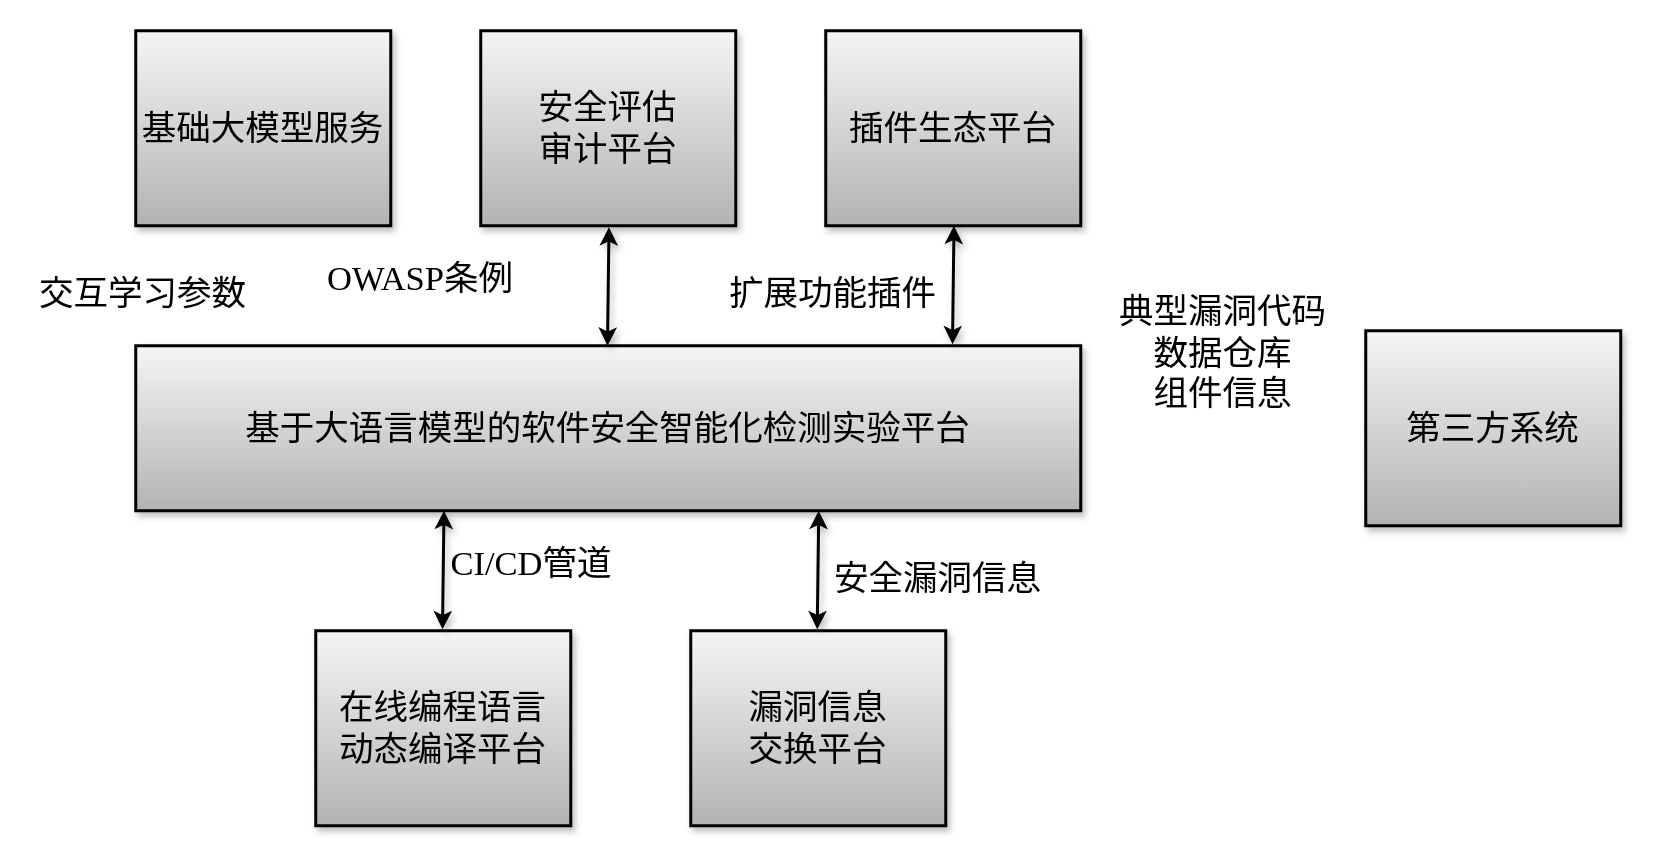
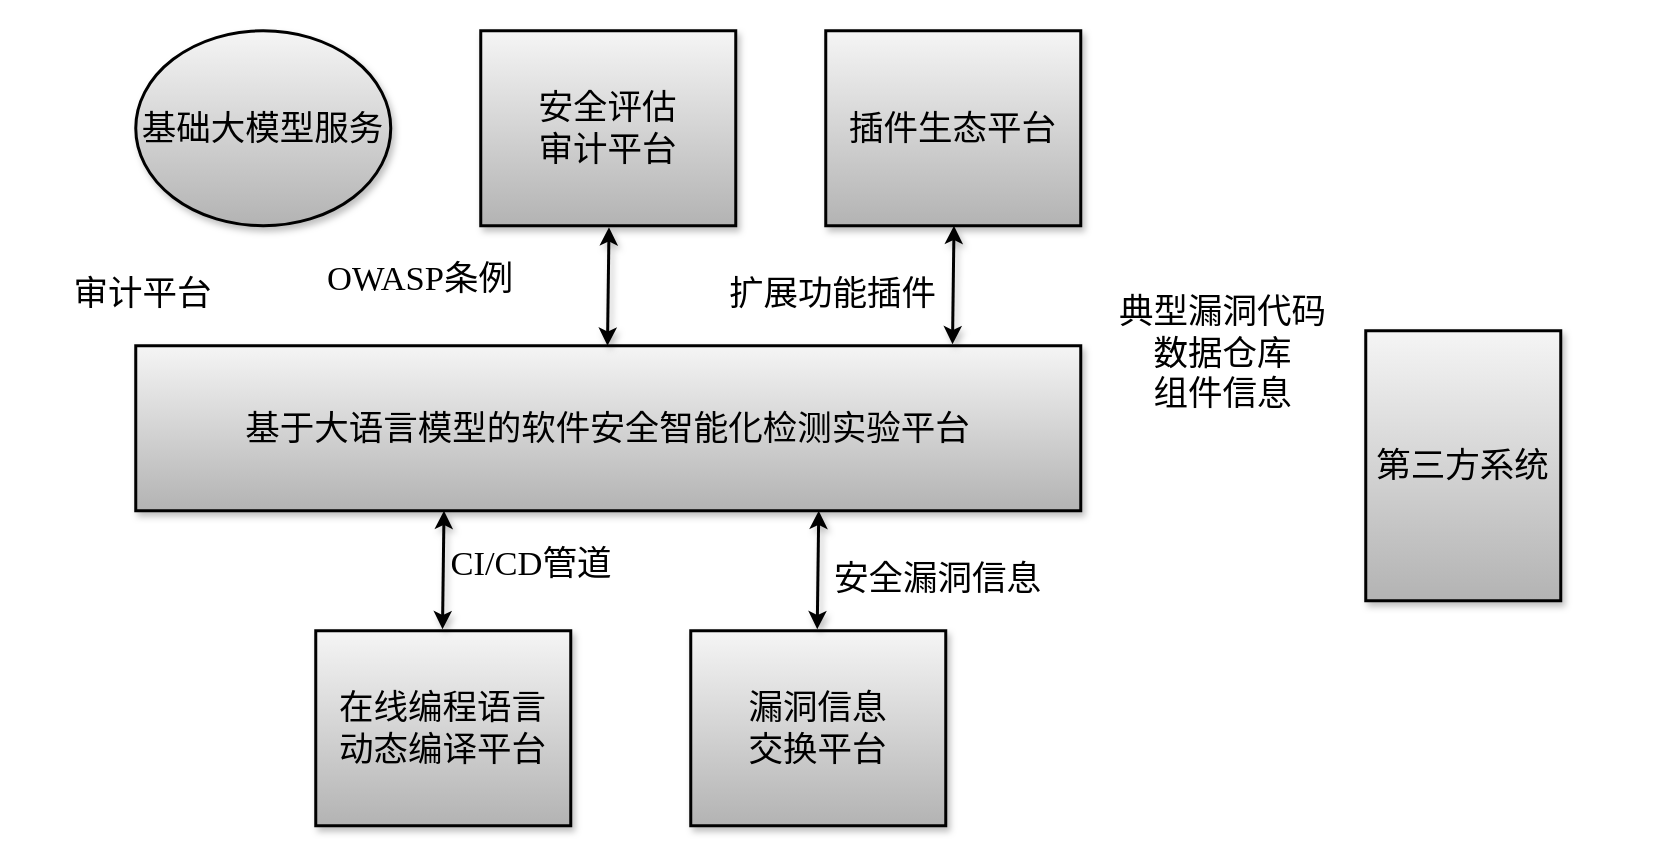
(263, 128) -> (263, 128)
(143, 293) -> (143, 293)
(1493, 428) -> (1463, 466)
